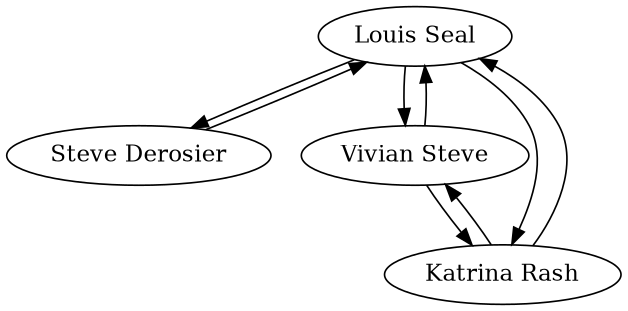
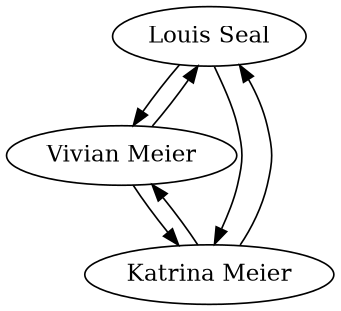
(139, 155) -> none
(415, 155) -> (122, 155)
(503, 275) -> (209, 275)
